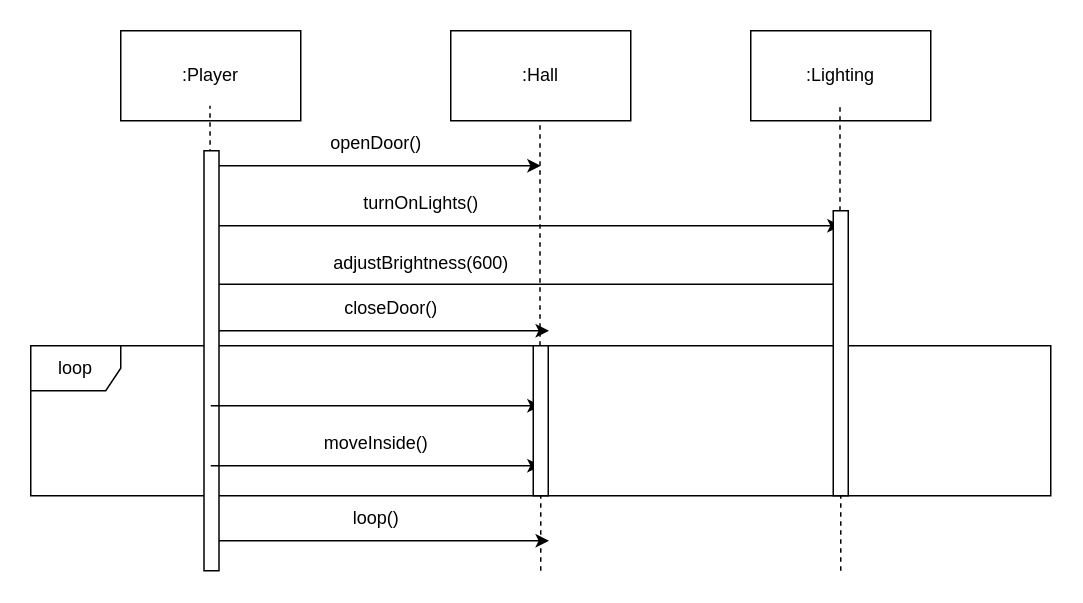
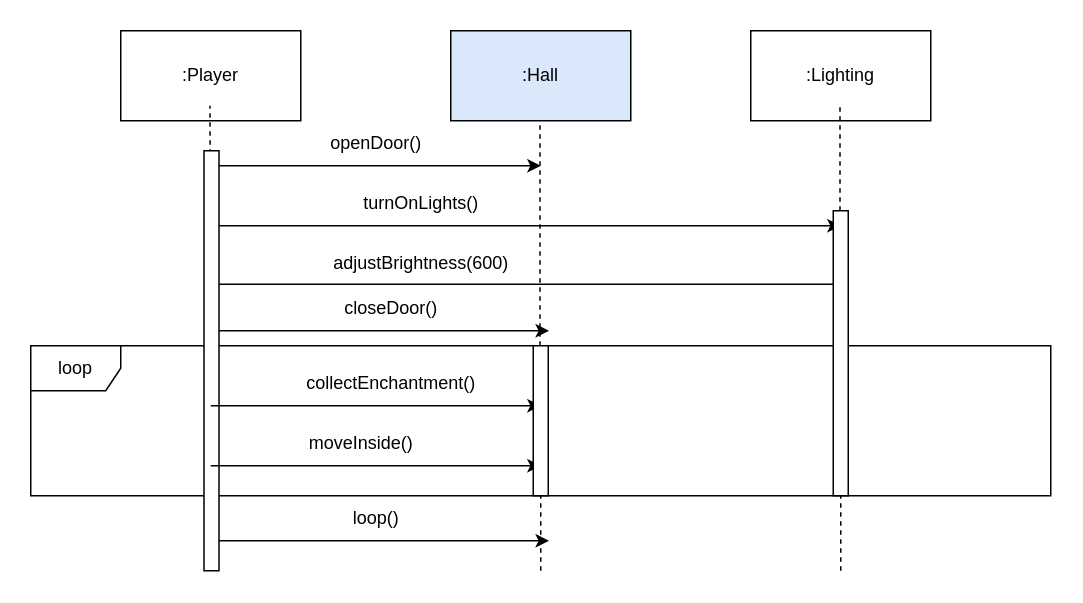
(541, 76) -> (541, 76)
none -> (391, 383)
(376, 443) -> (361, 443)
